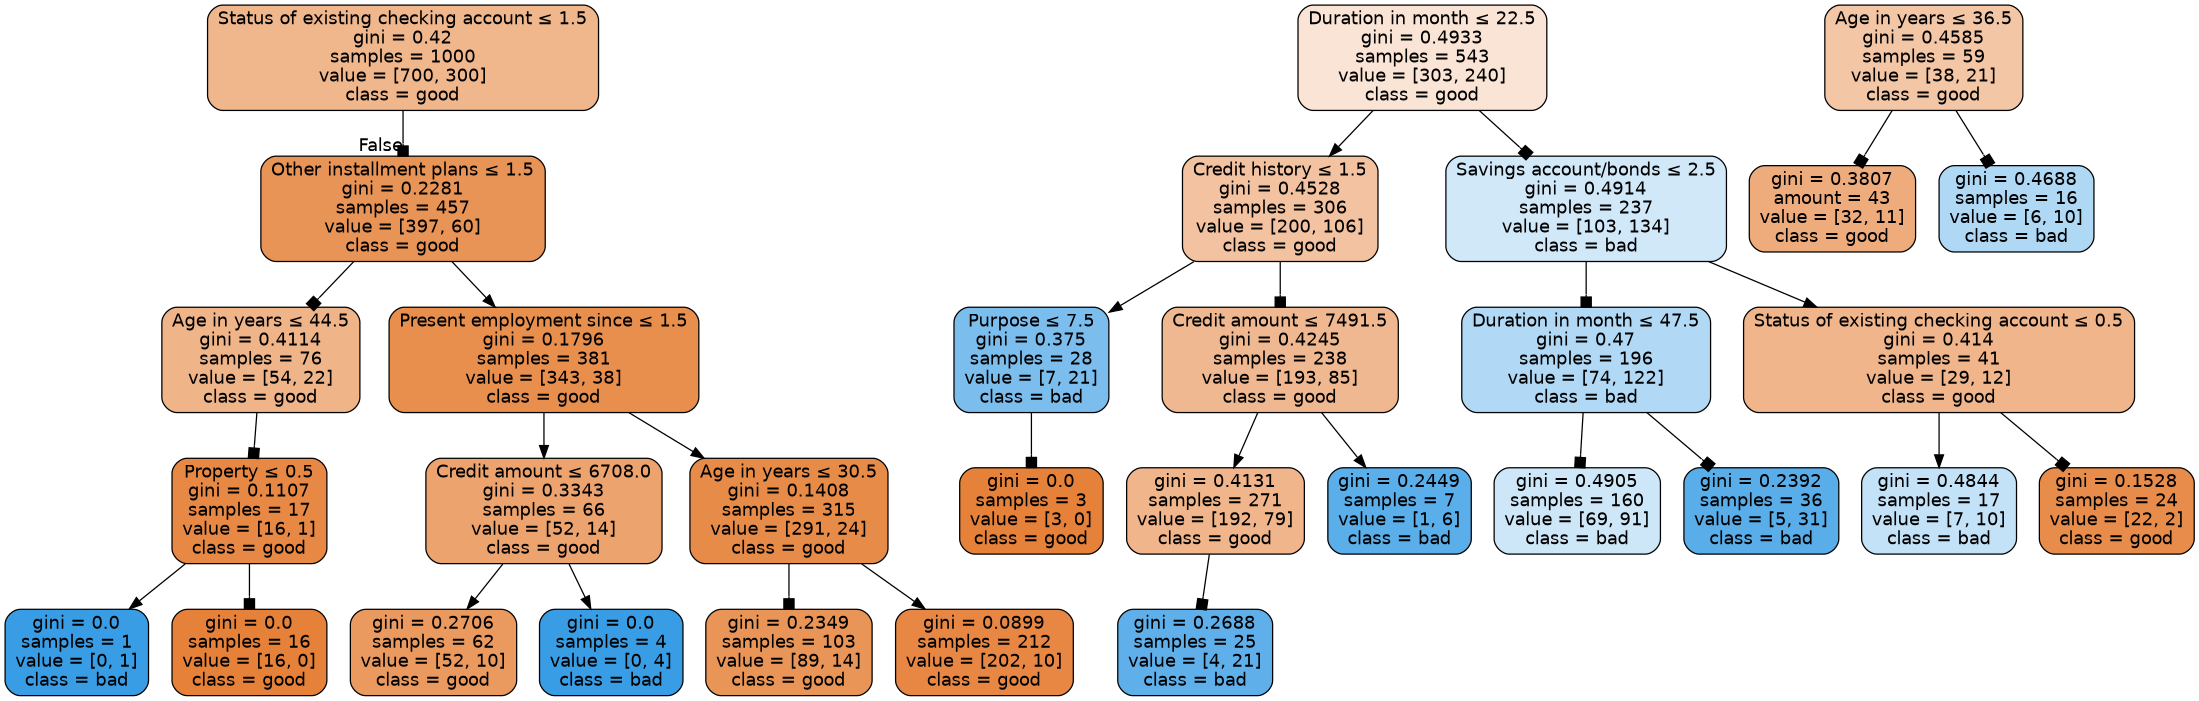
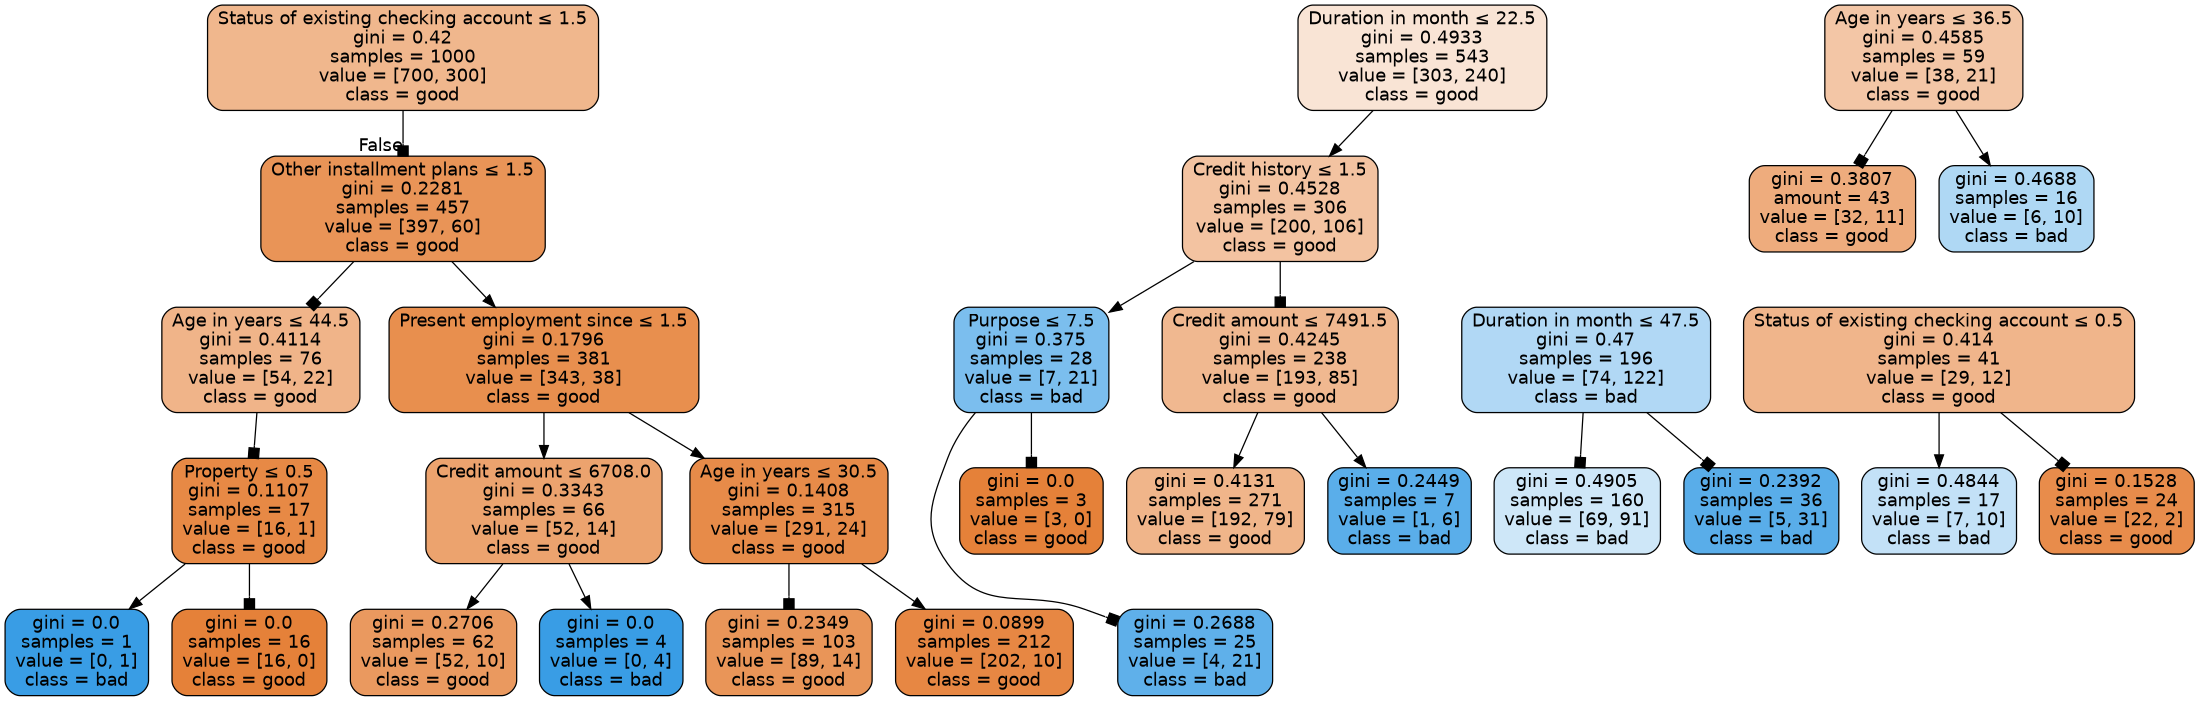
(1970, 132) -> (1970, 132)
(1586, 209) -> none
(1206, 575) -> (950, 566)
